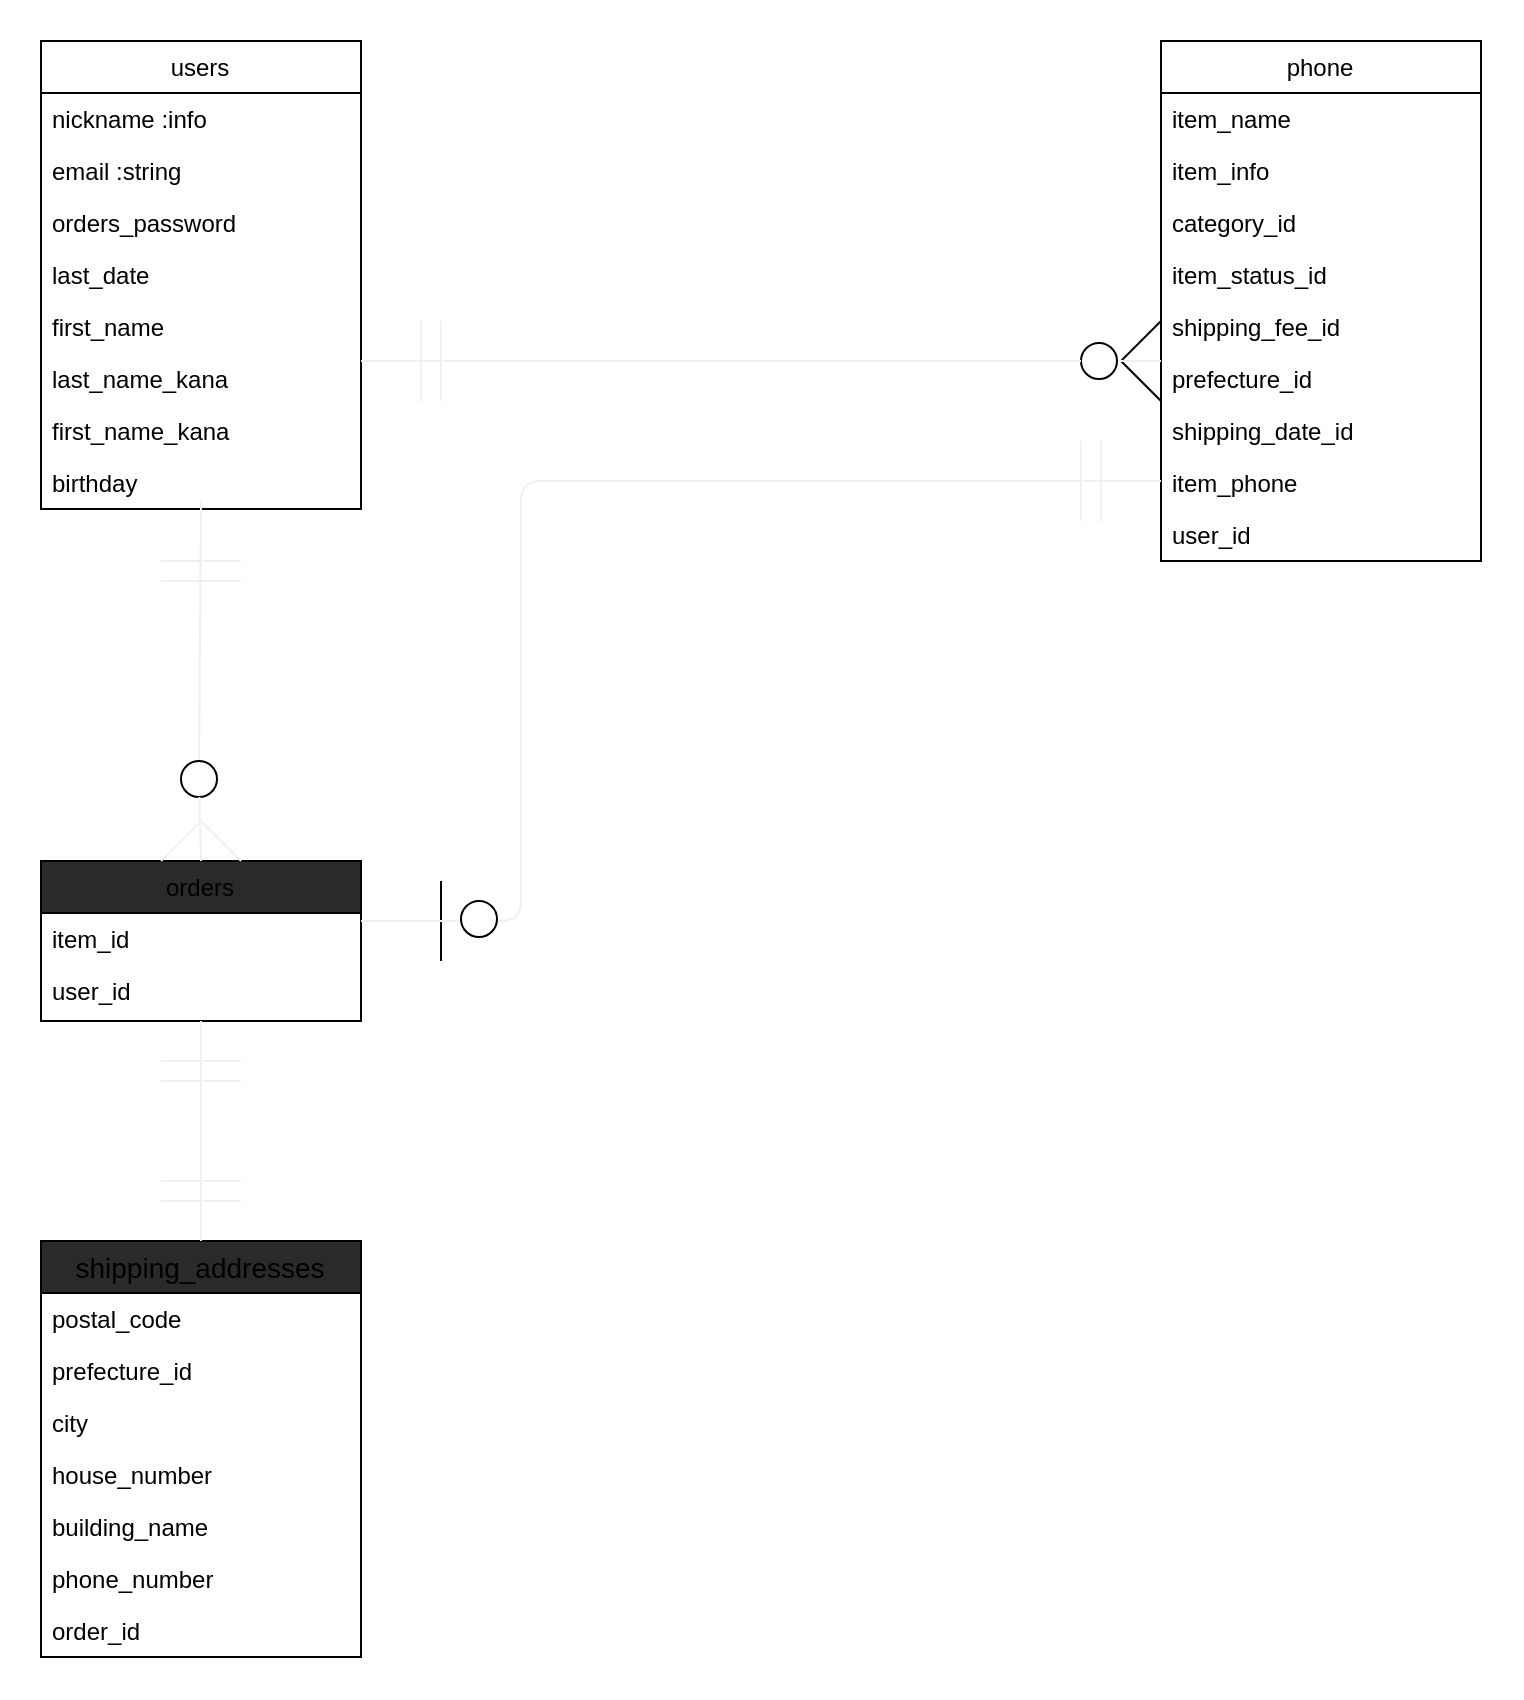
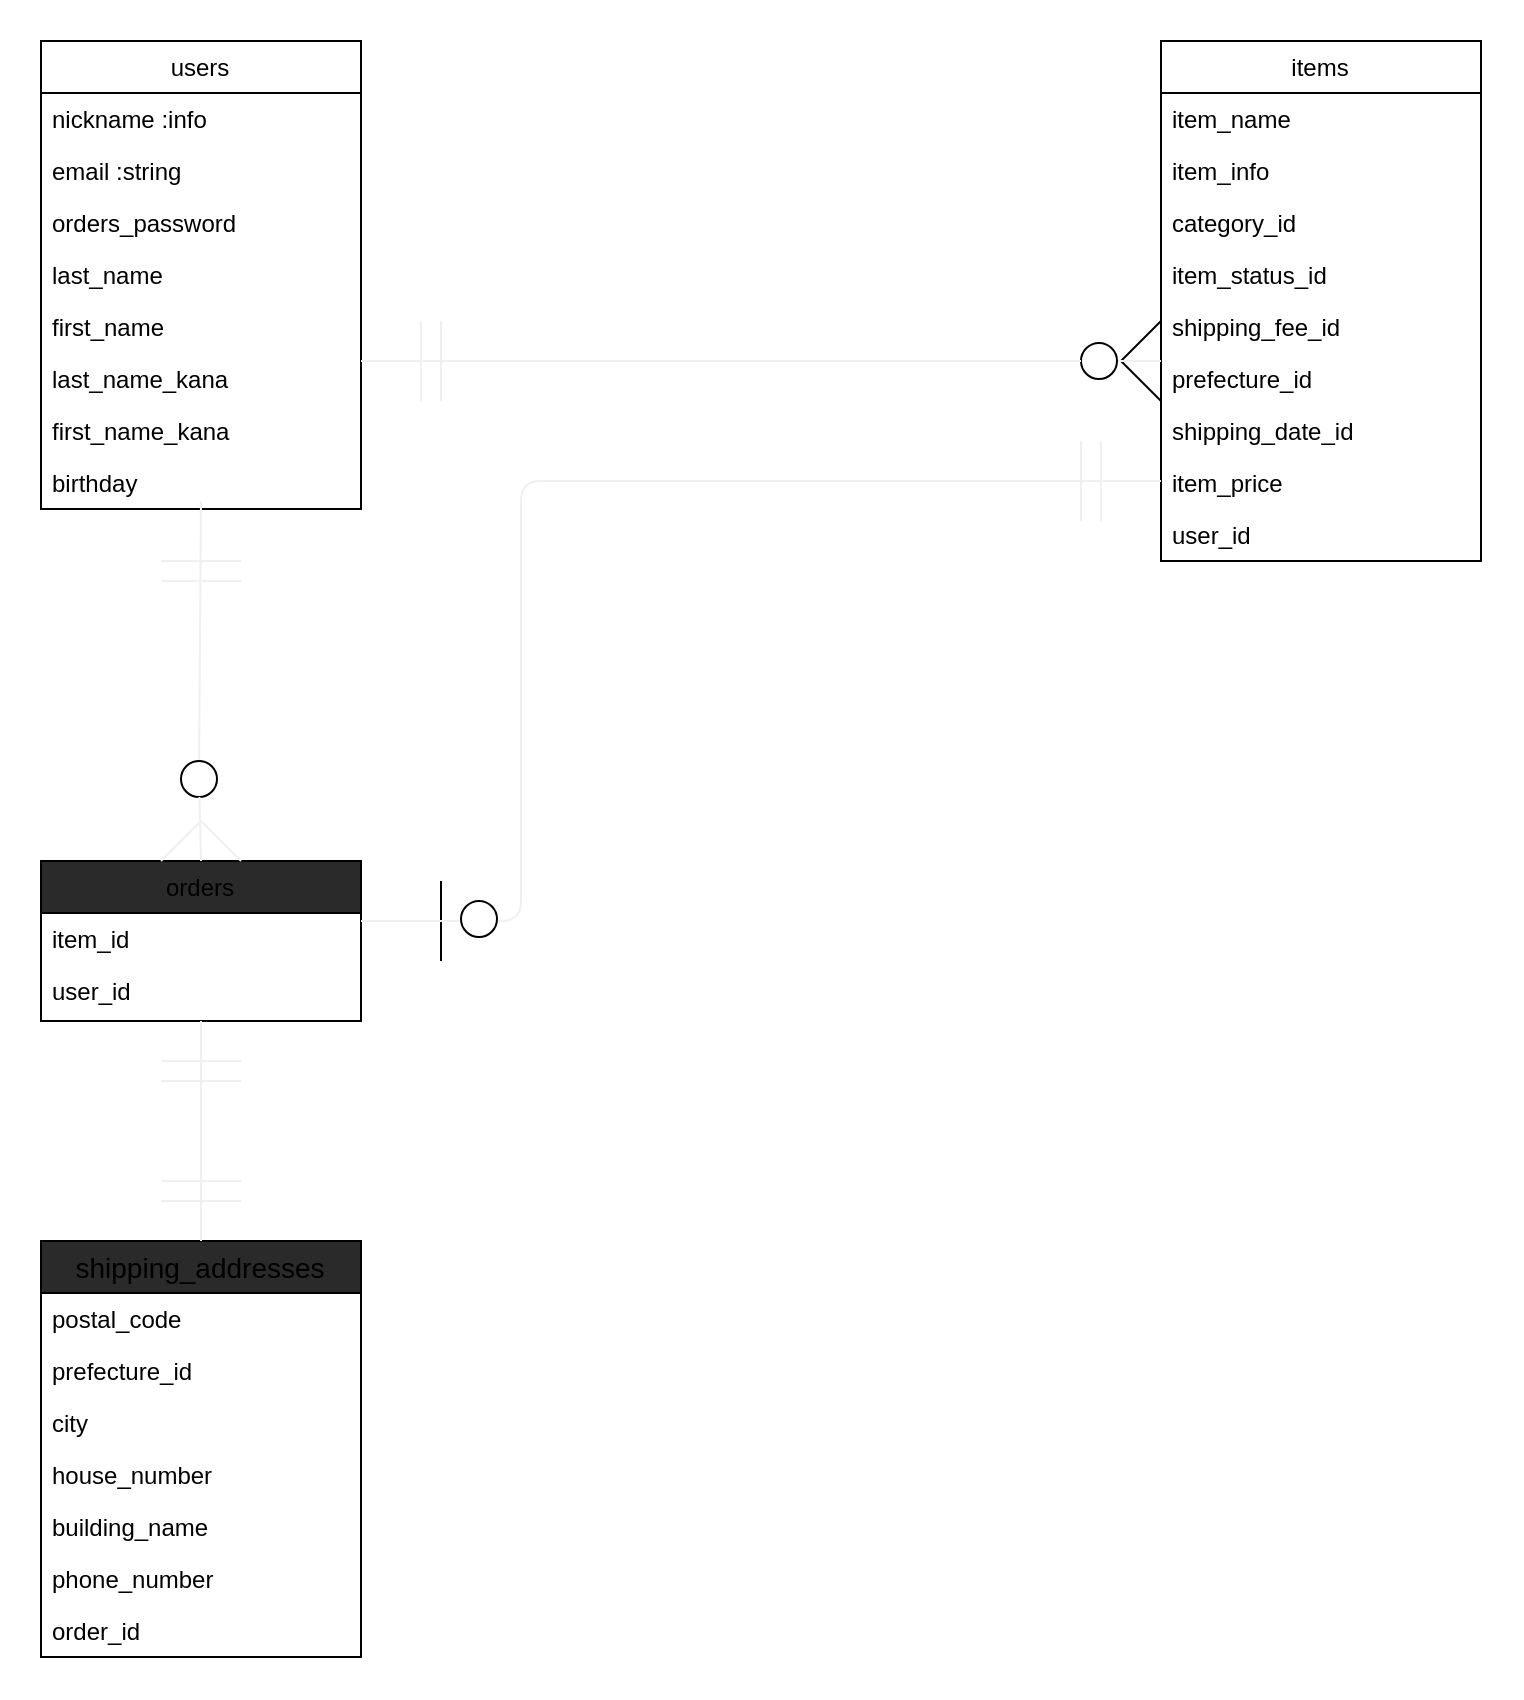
(1320, 68) -> (1320, 68)
(109, 276) -> (109, 276)
(1236, 484) -> (1233, 484)
